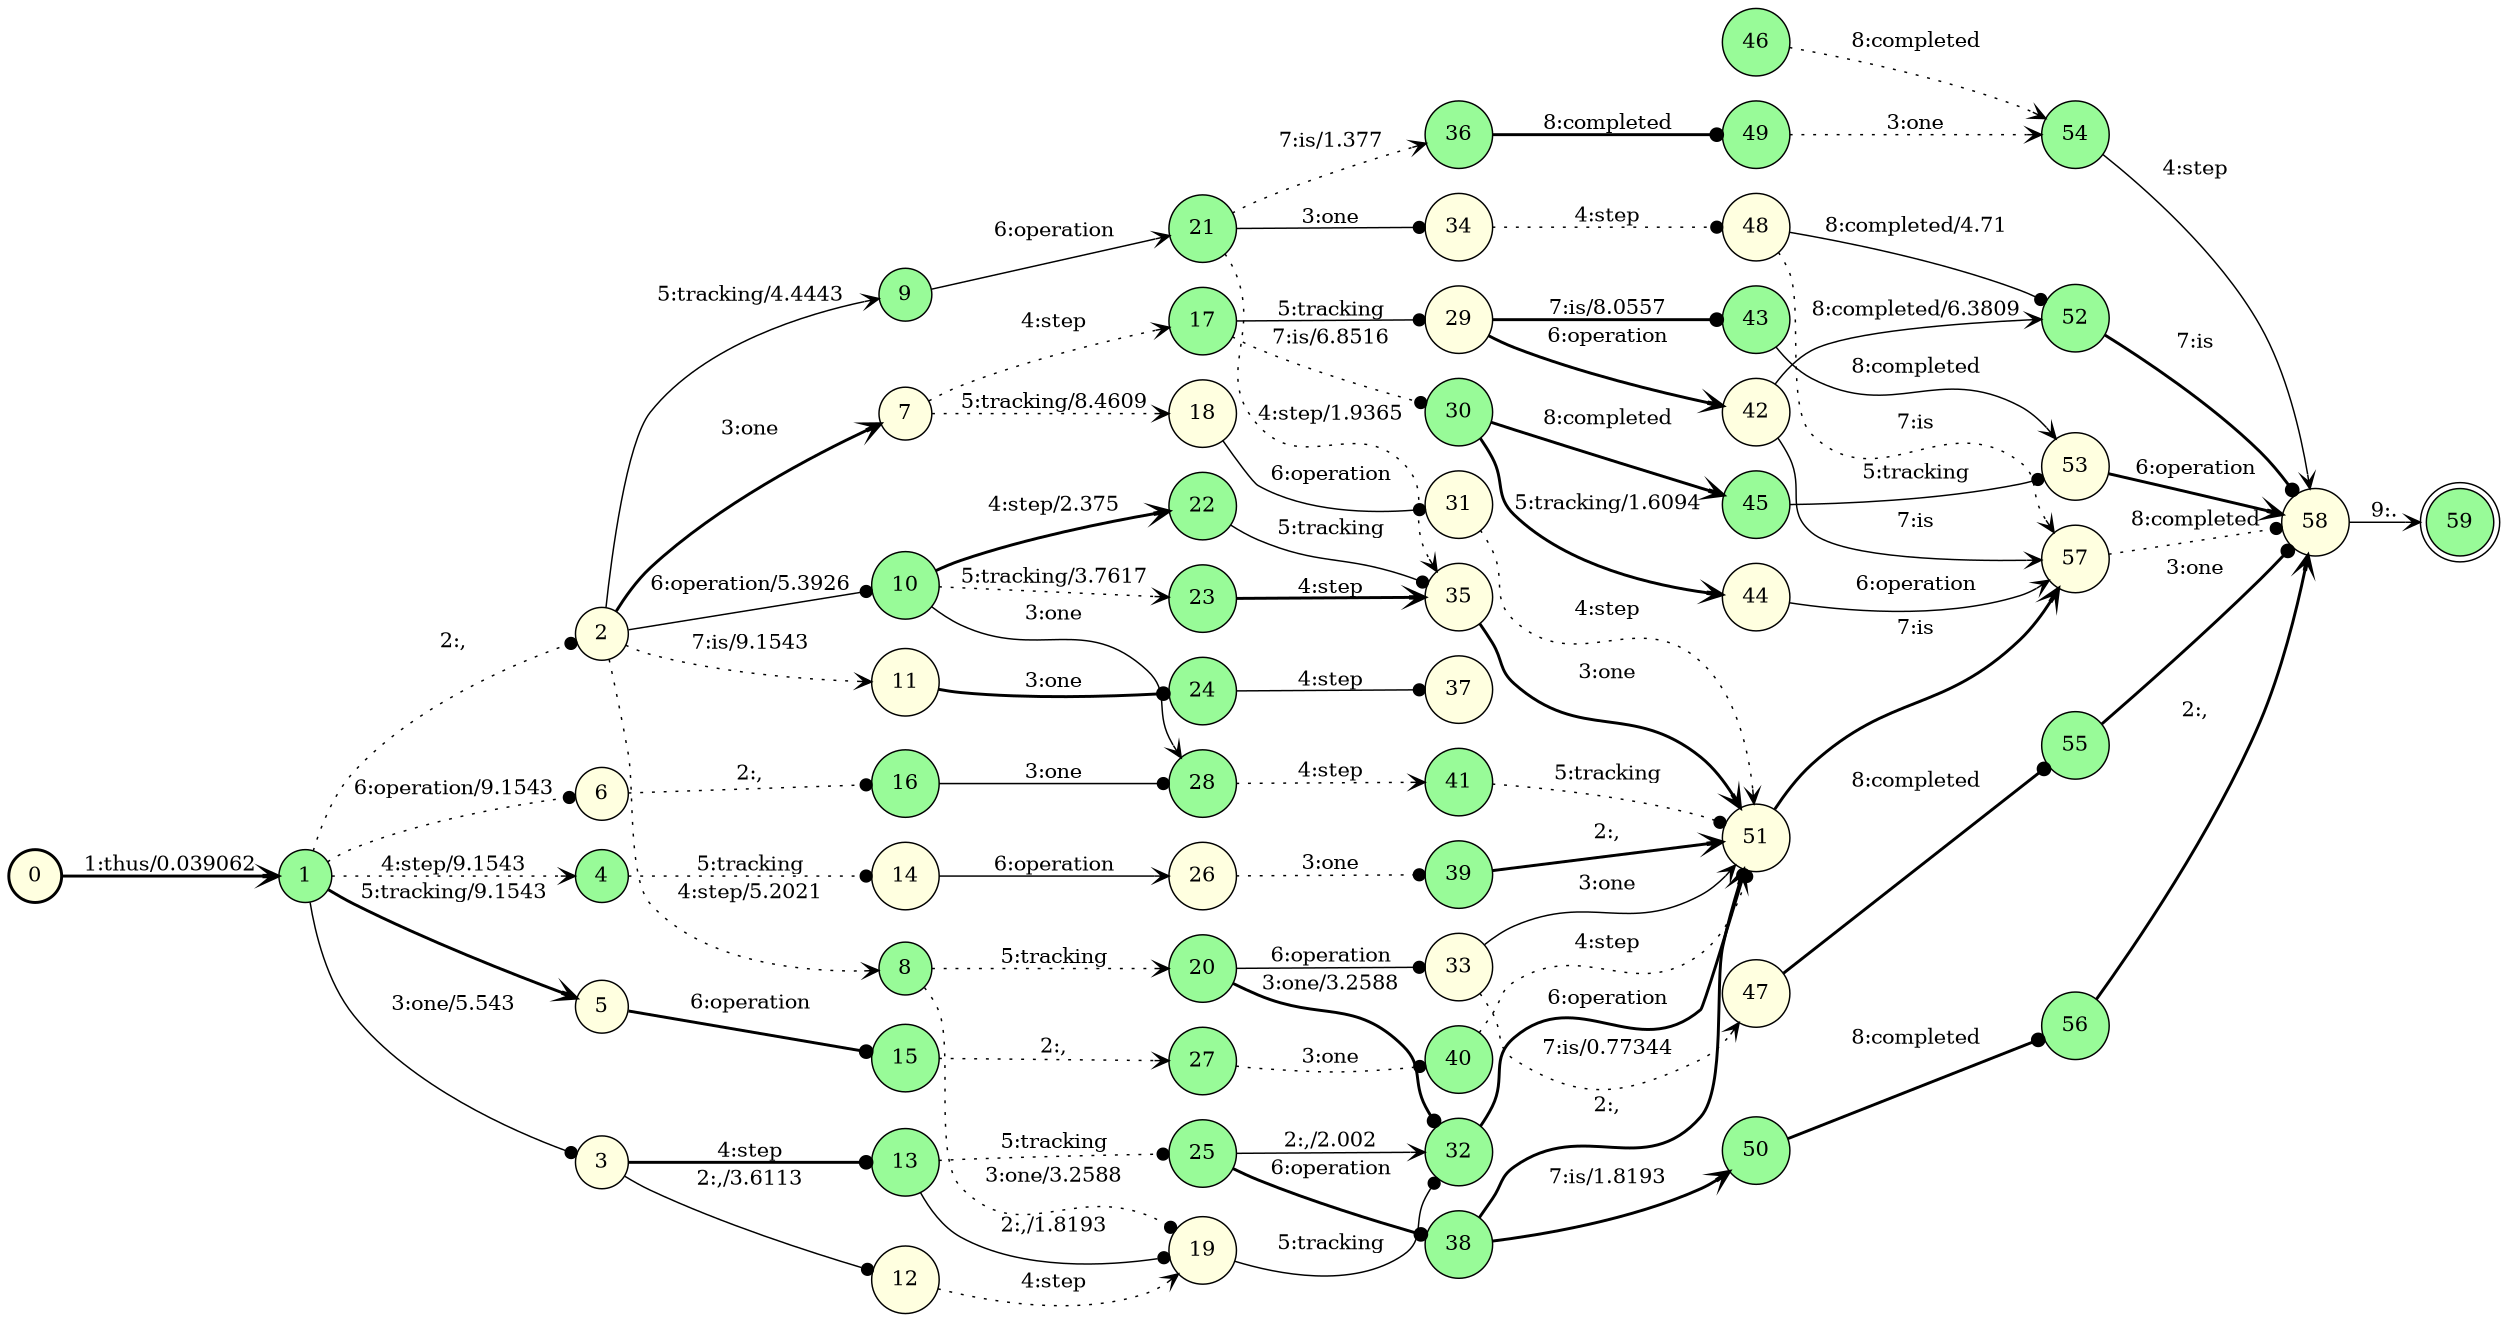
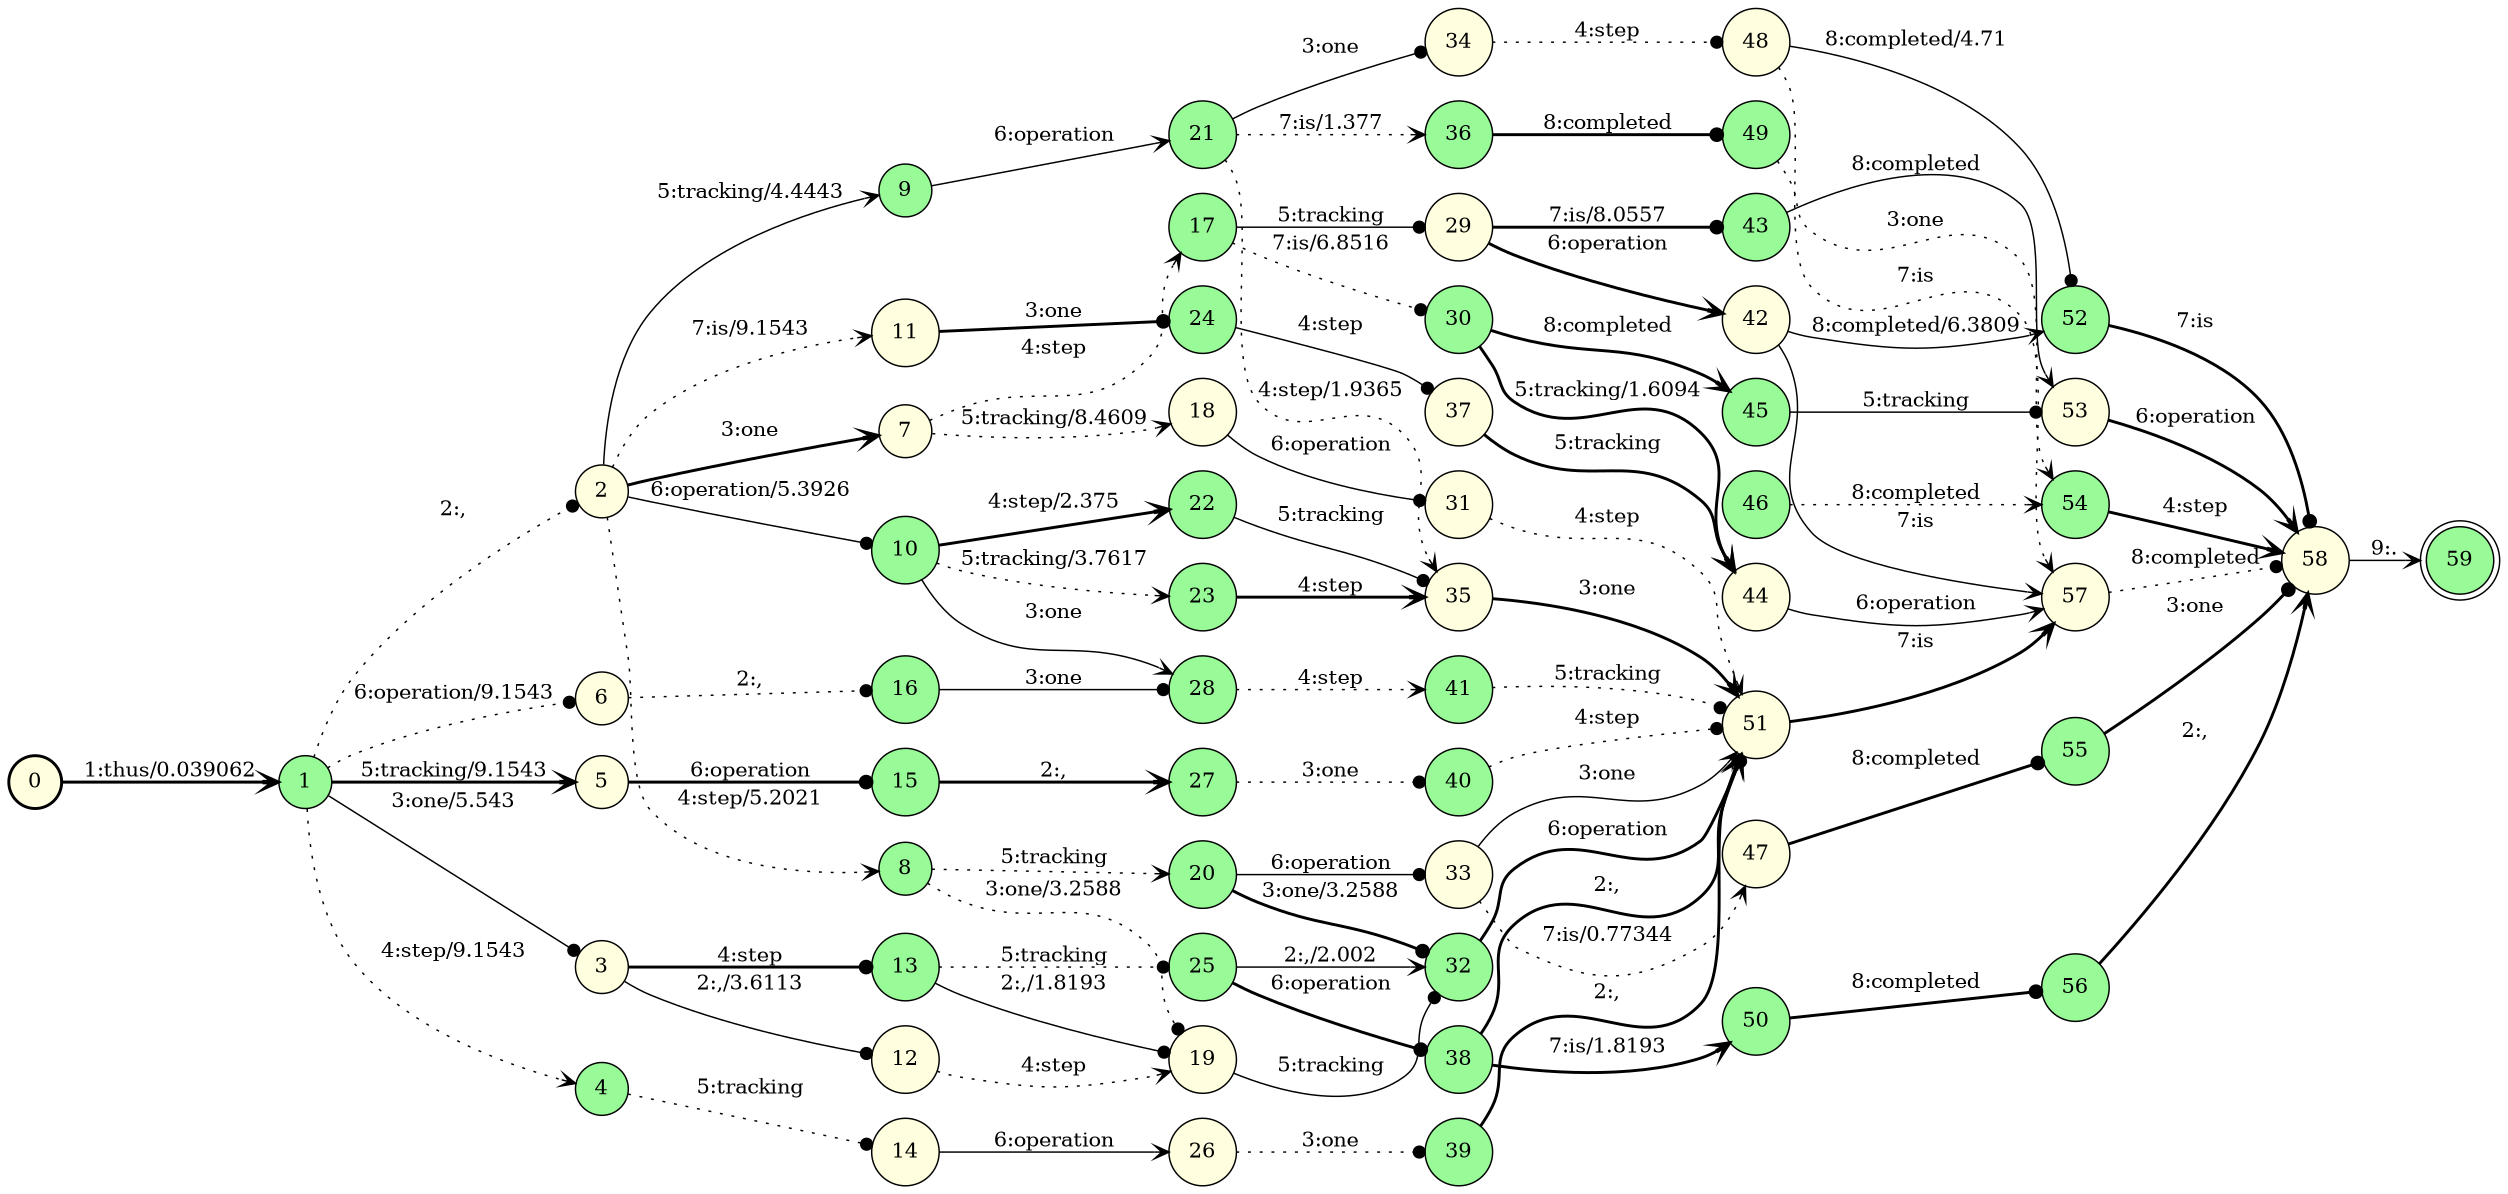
(2239, 293) -> (2188, 530)
none -> (1624, 471)
(1047, 1059) -> (1047, 782)
